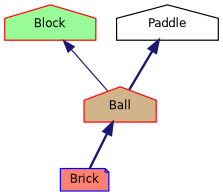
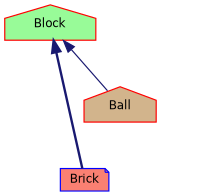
(167, 24) -> none
(98, 151) -> (69, 111)
